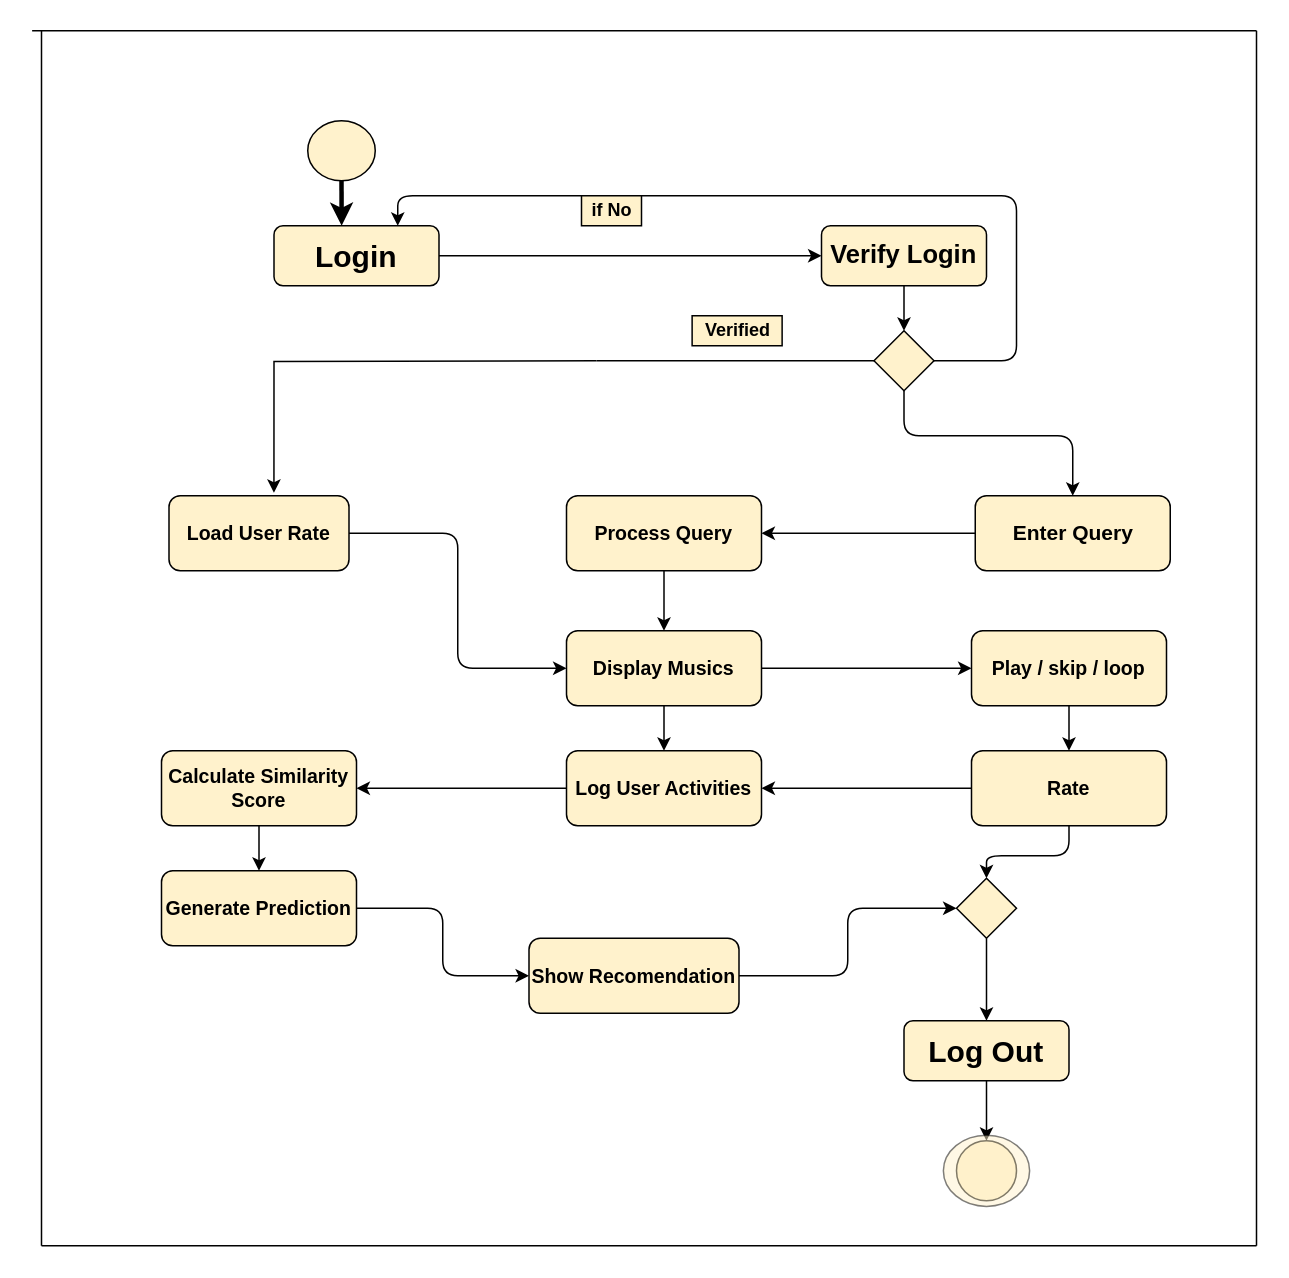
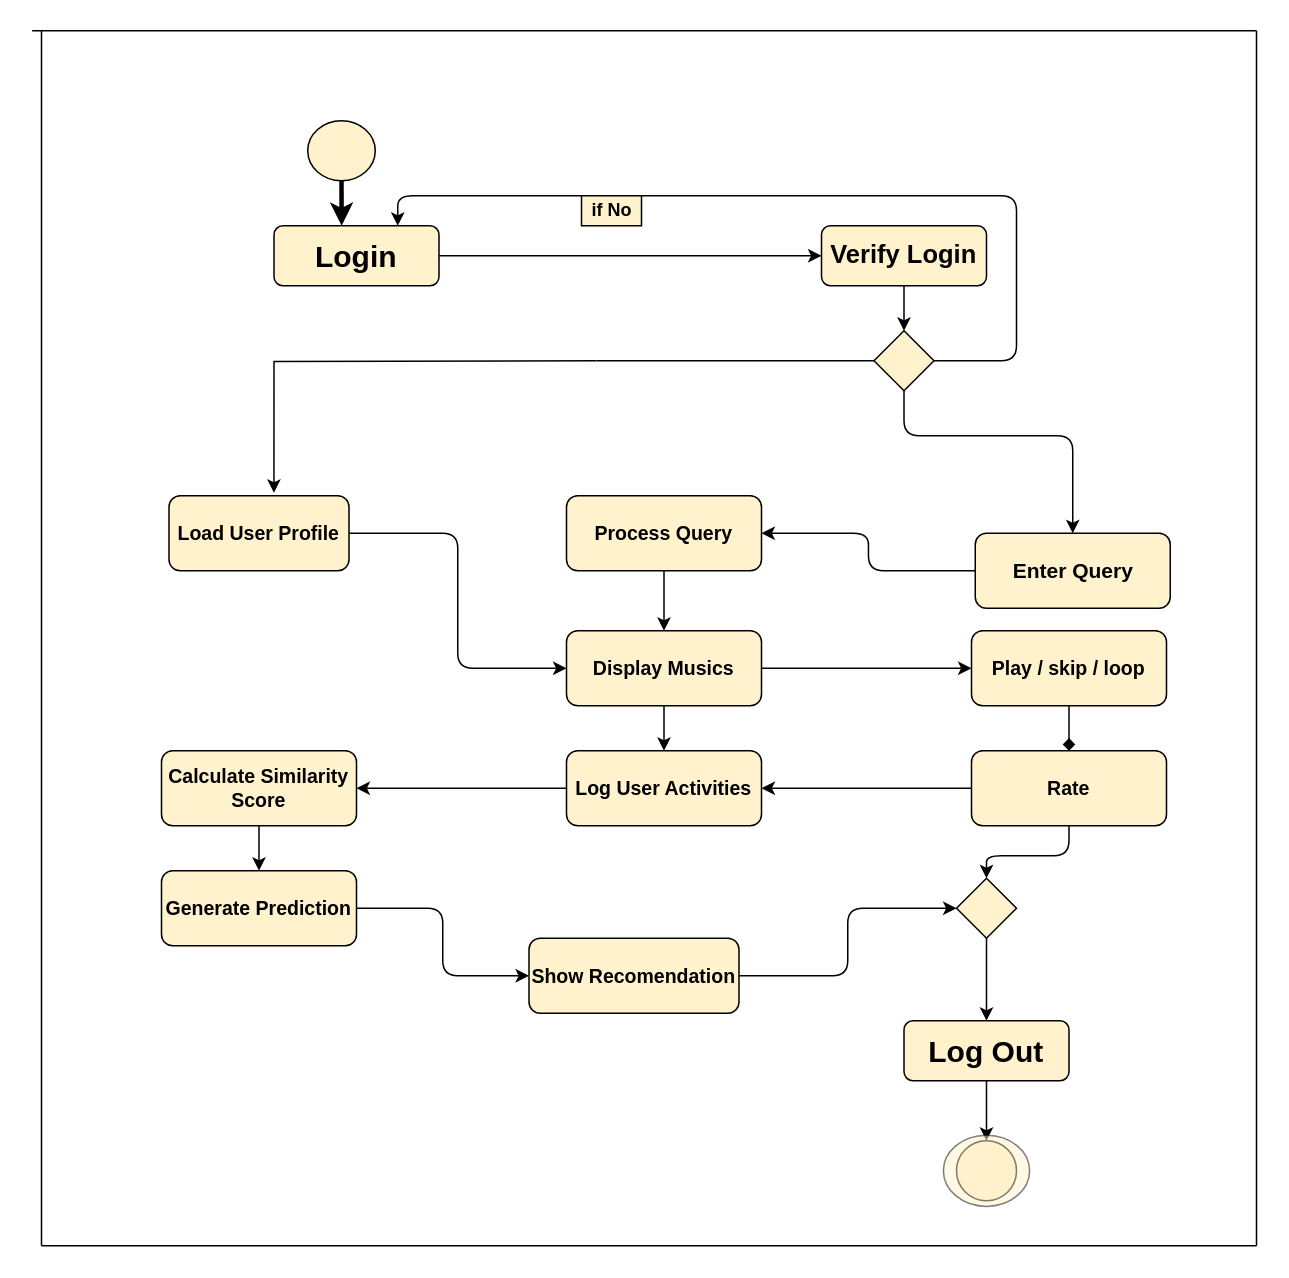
(737, 331) -> none
(259, 533) -> (259, 533)
(1073, 533) -> (1073, 571)
(1069, 739) -> (1069, 738)
